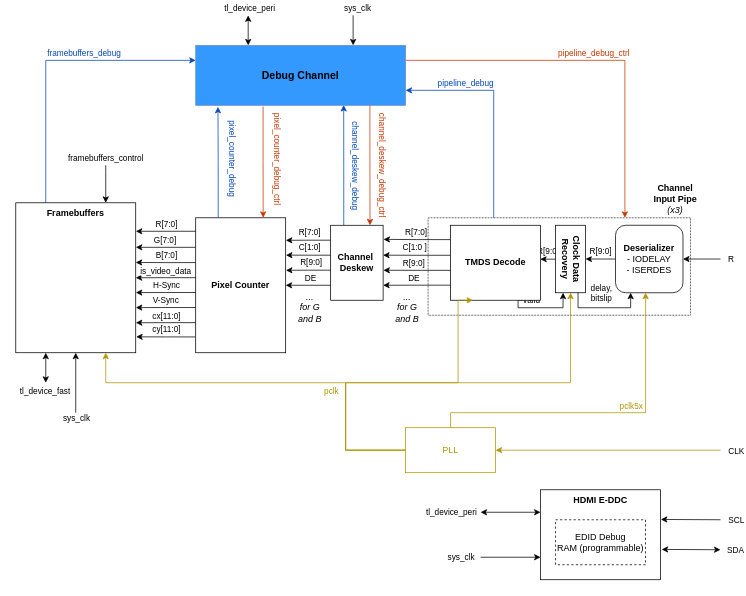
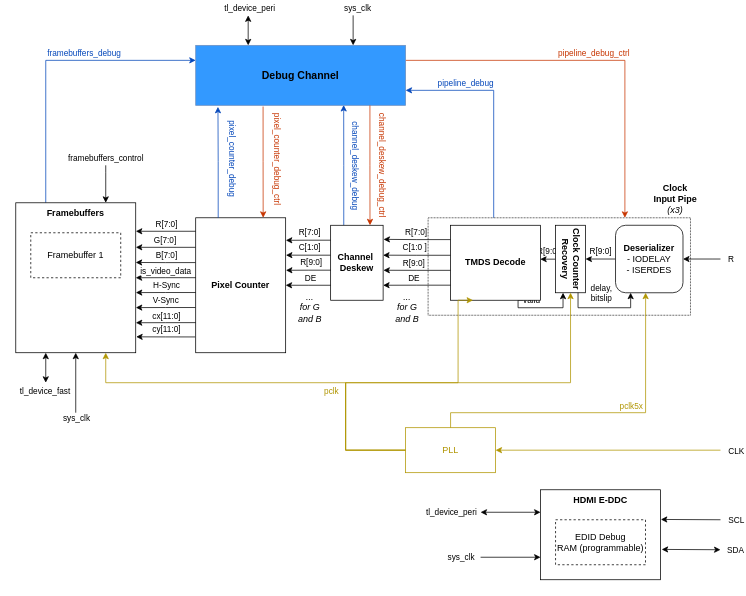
(675, 199) -> (675, 199)
(571, 227) -> (571, 227)
none -> (75, 255)
